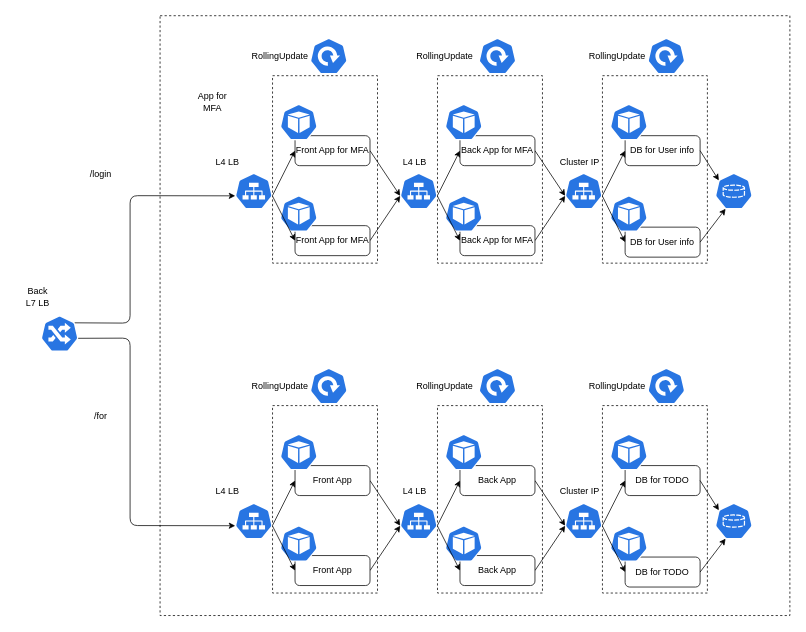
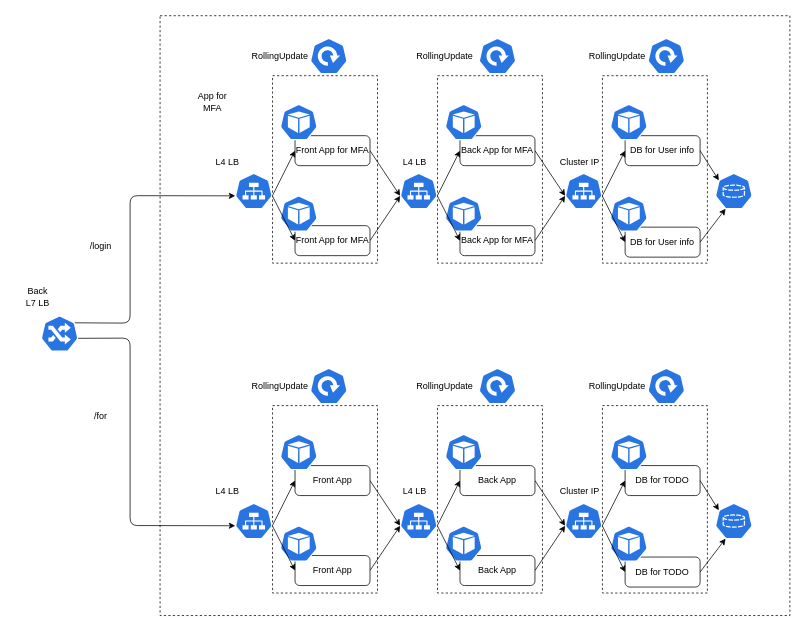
(101, 174) -> (101, 246)
